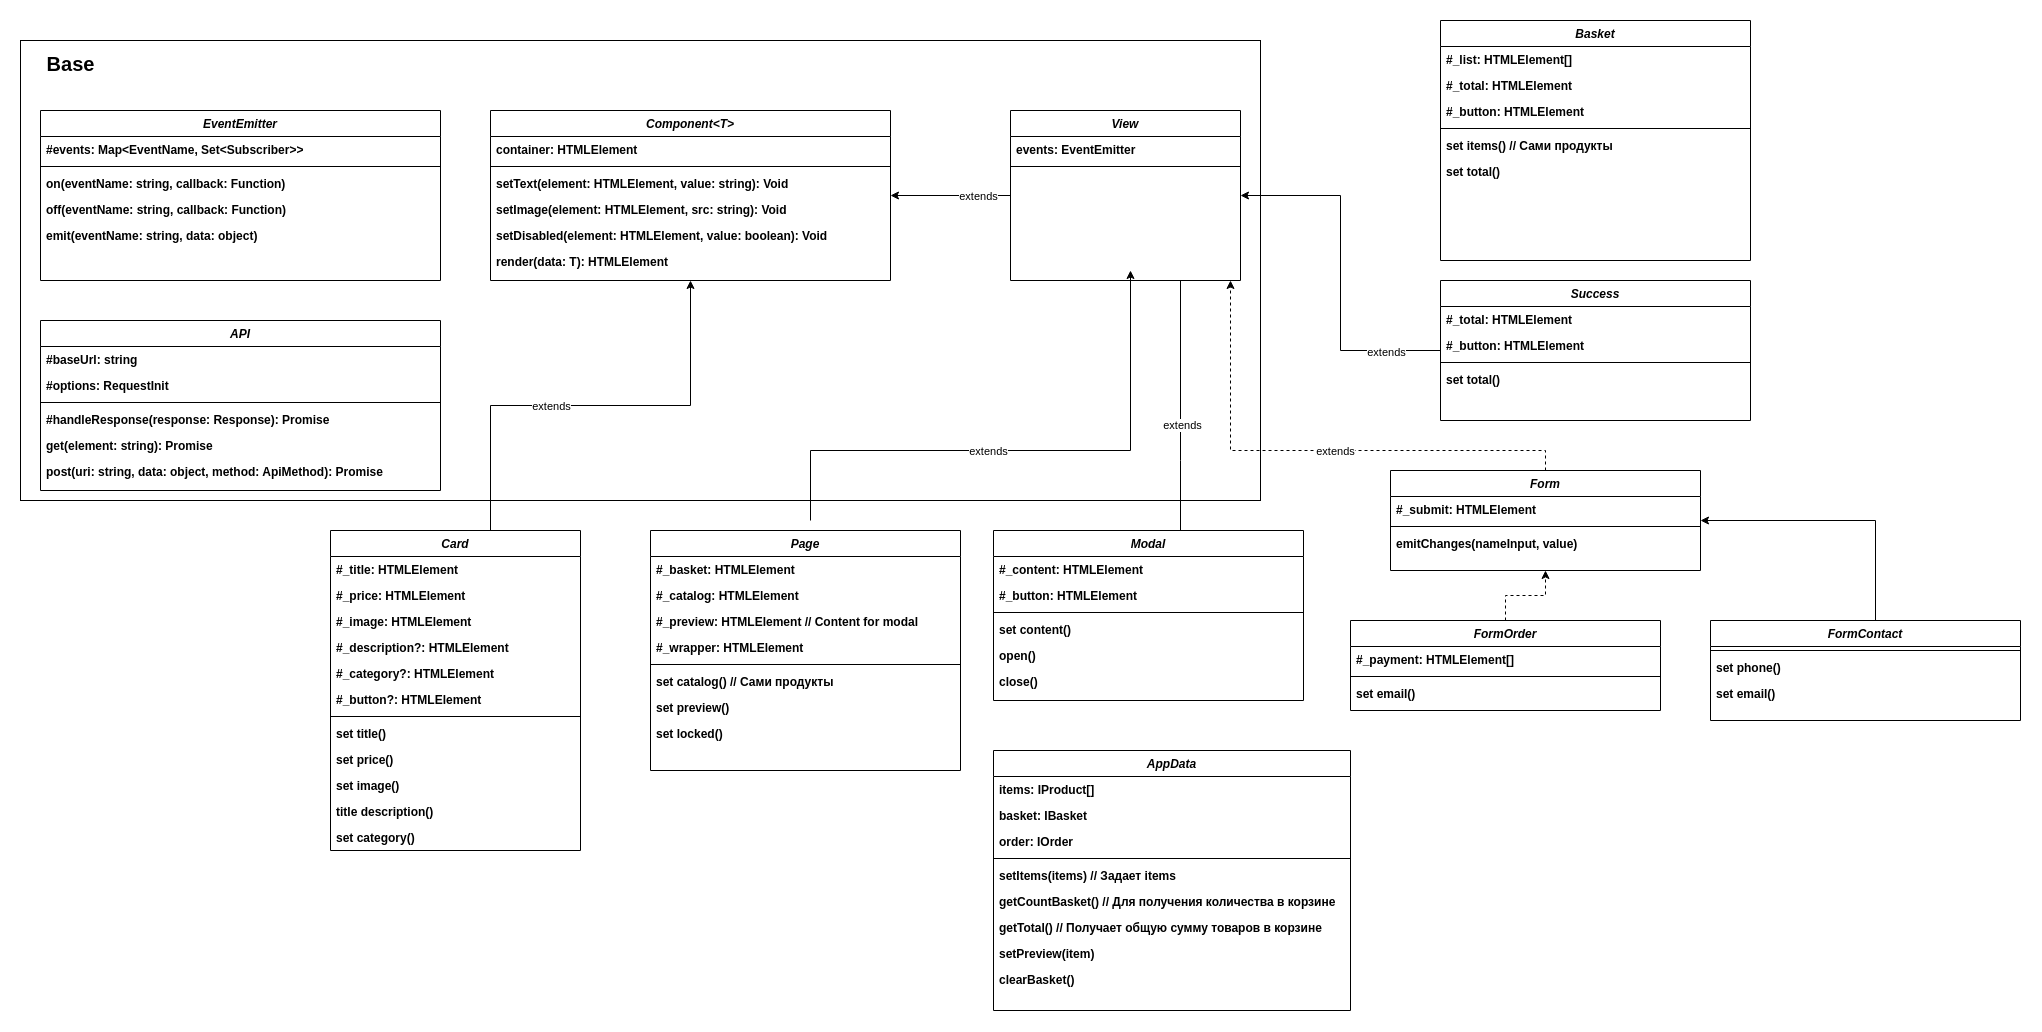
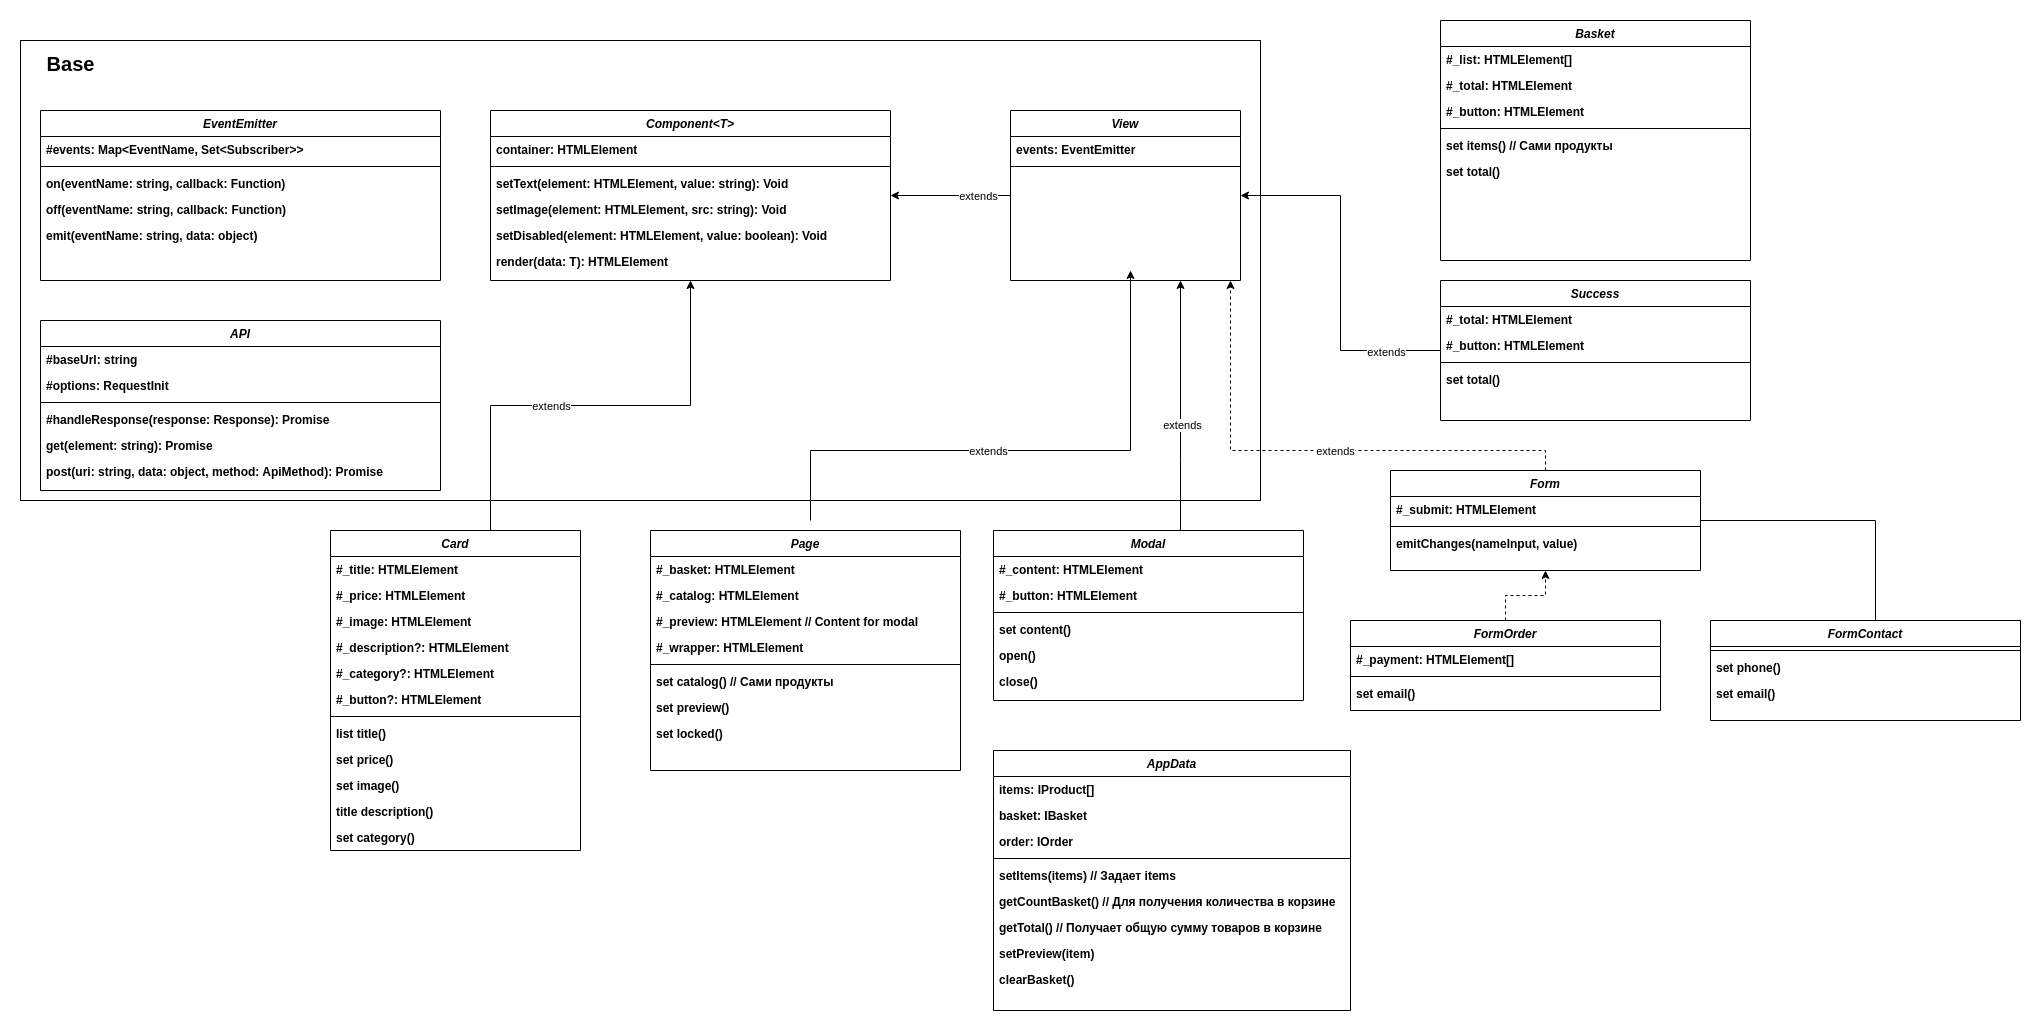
(1181, 286) -> (1181, 288)
(1708, 521) -> (1706, 521)
(368, 734) -> (369, 734)
